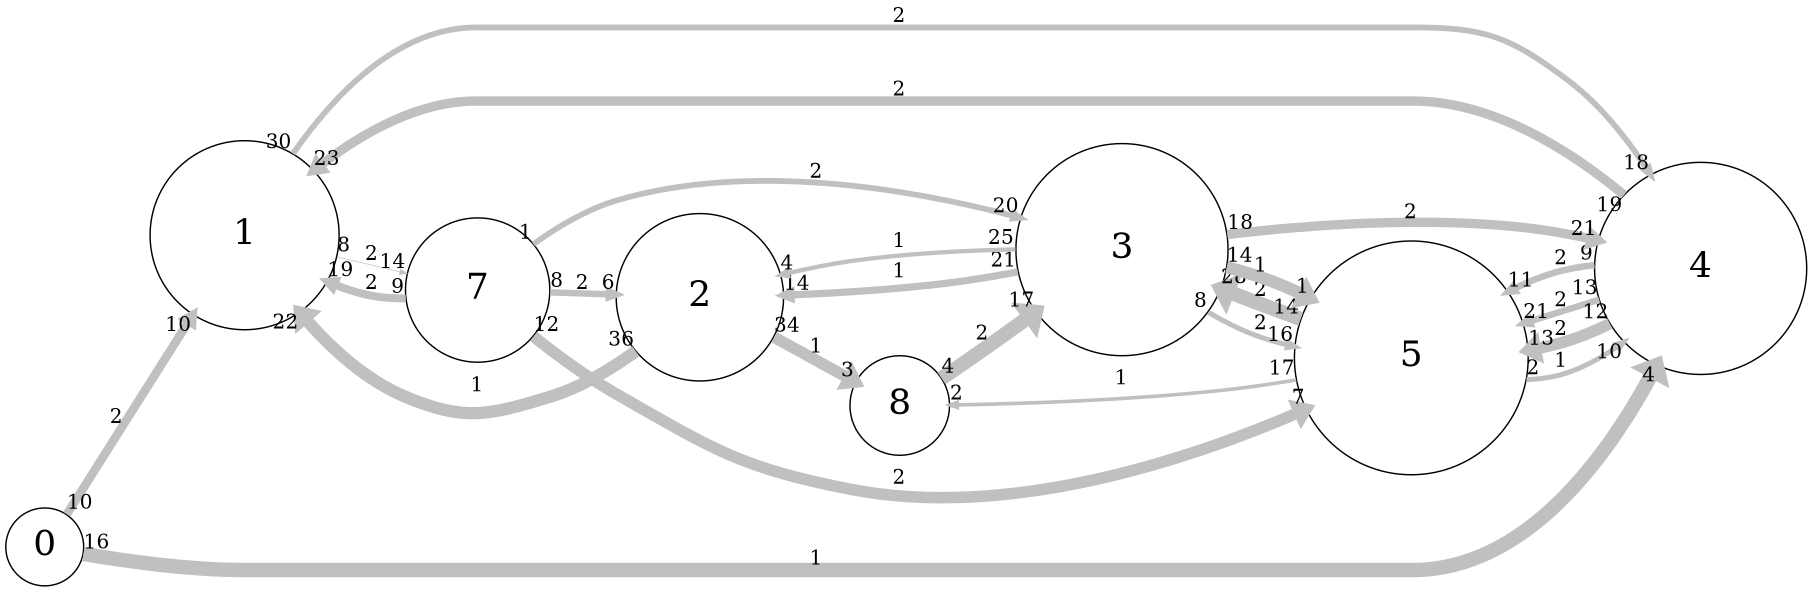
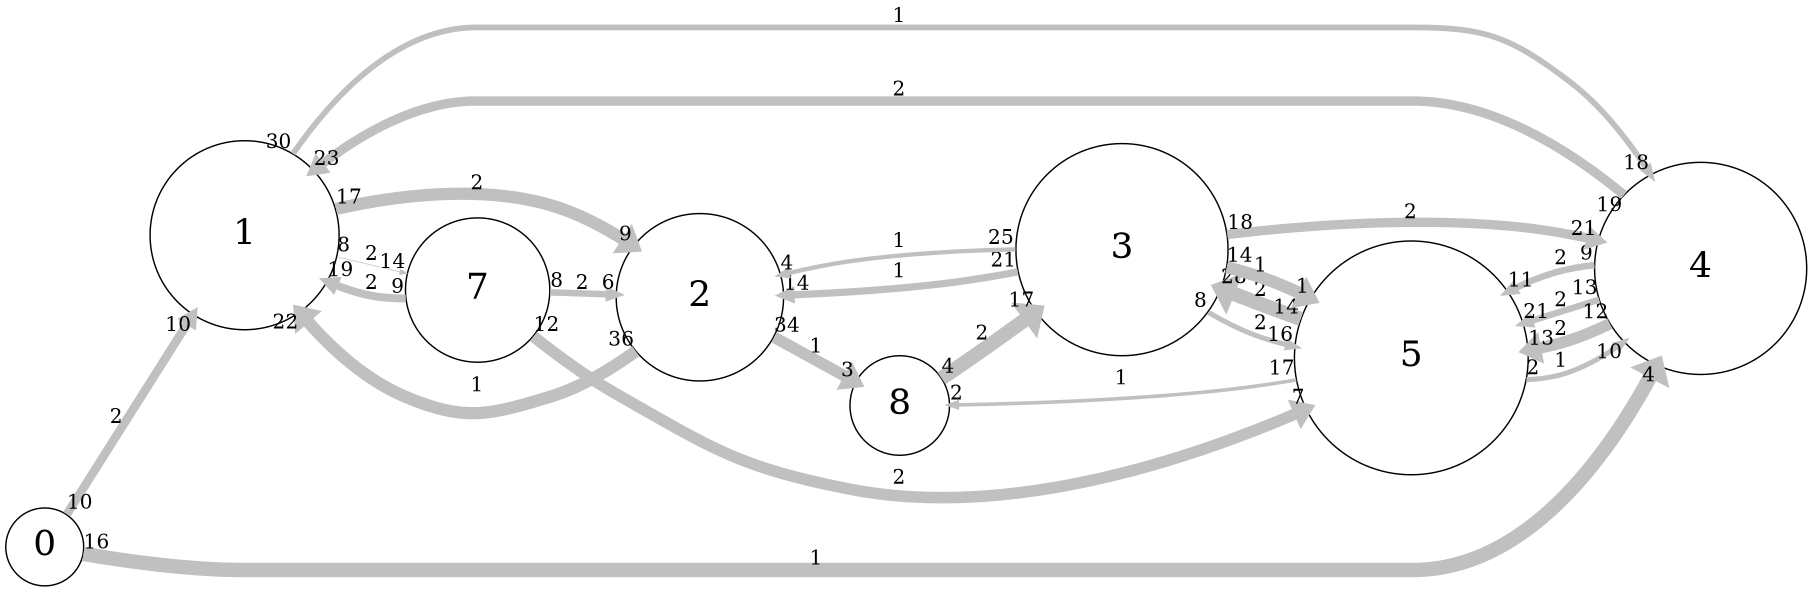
(900, 17) -> (900, 17)
(768, 181) -> none
none -> (486, 195)
